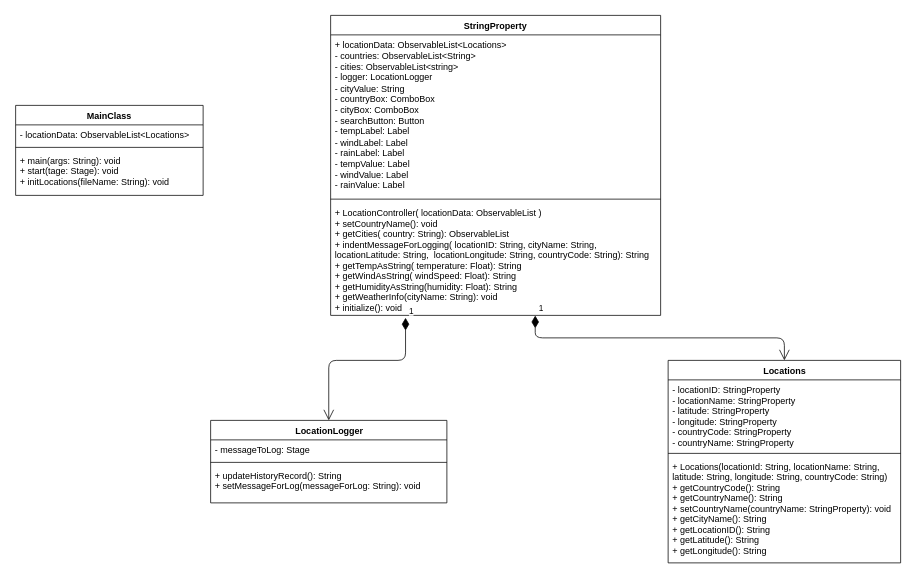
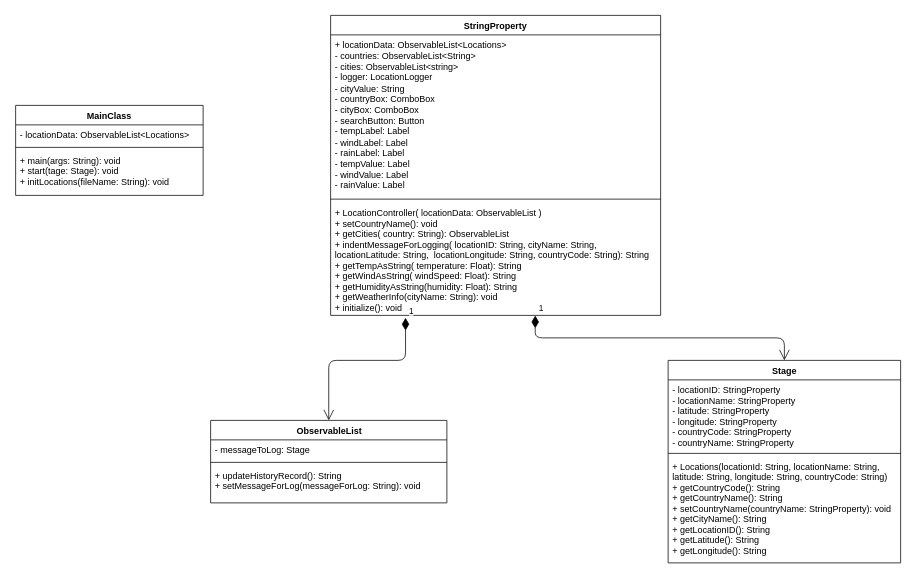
(785, 371) -> (785, 371)
(329, 431) -> (329, 431)
